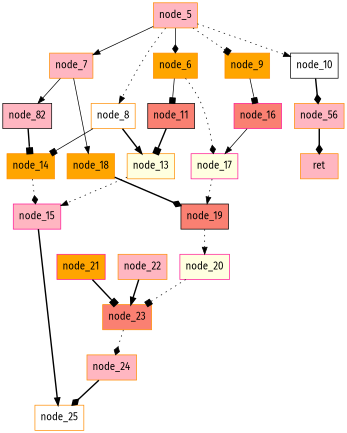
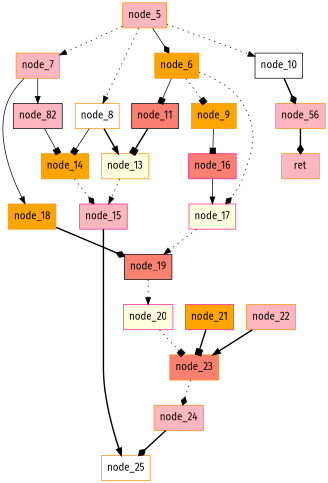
(208, 38) -> (193, 88)
(126, 39) -> (94, 39)
(29, 138) -> (50, 138)
